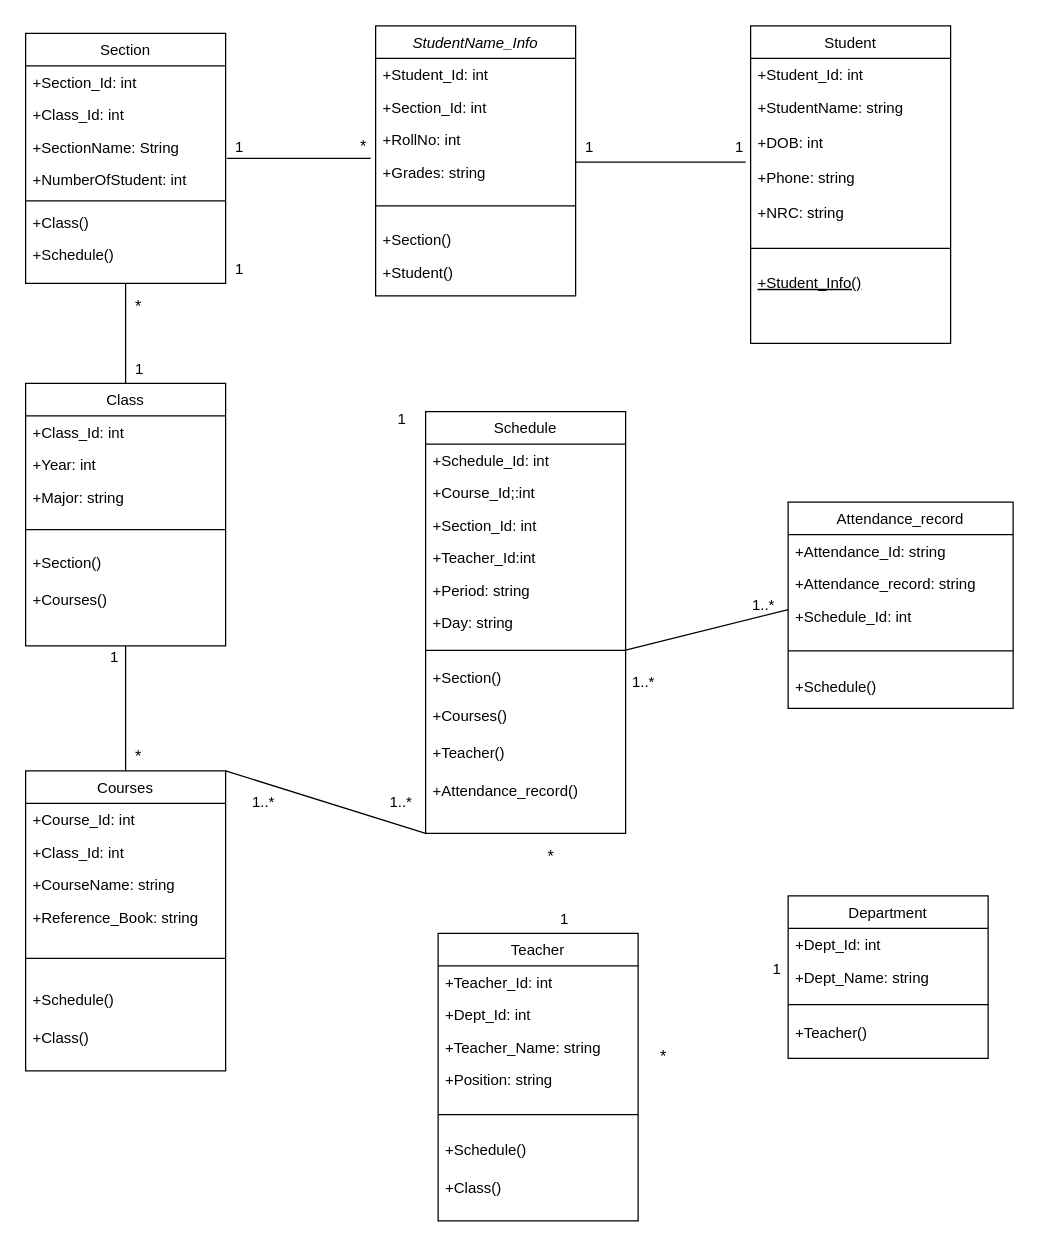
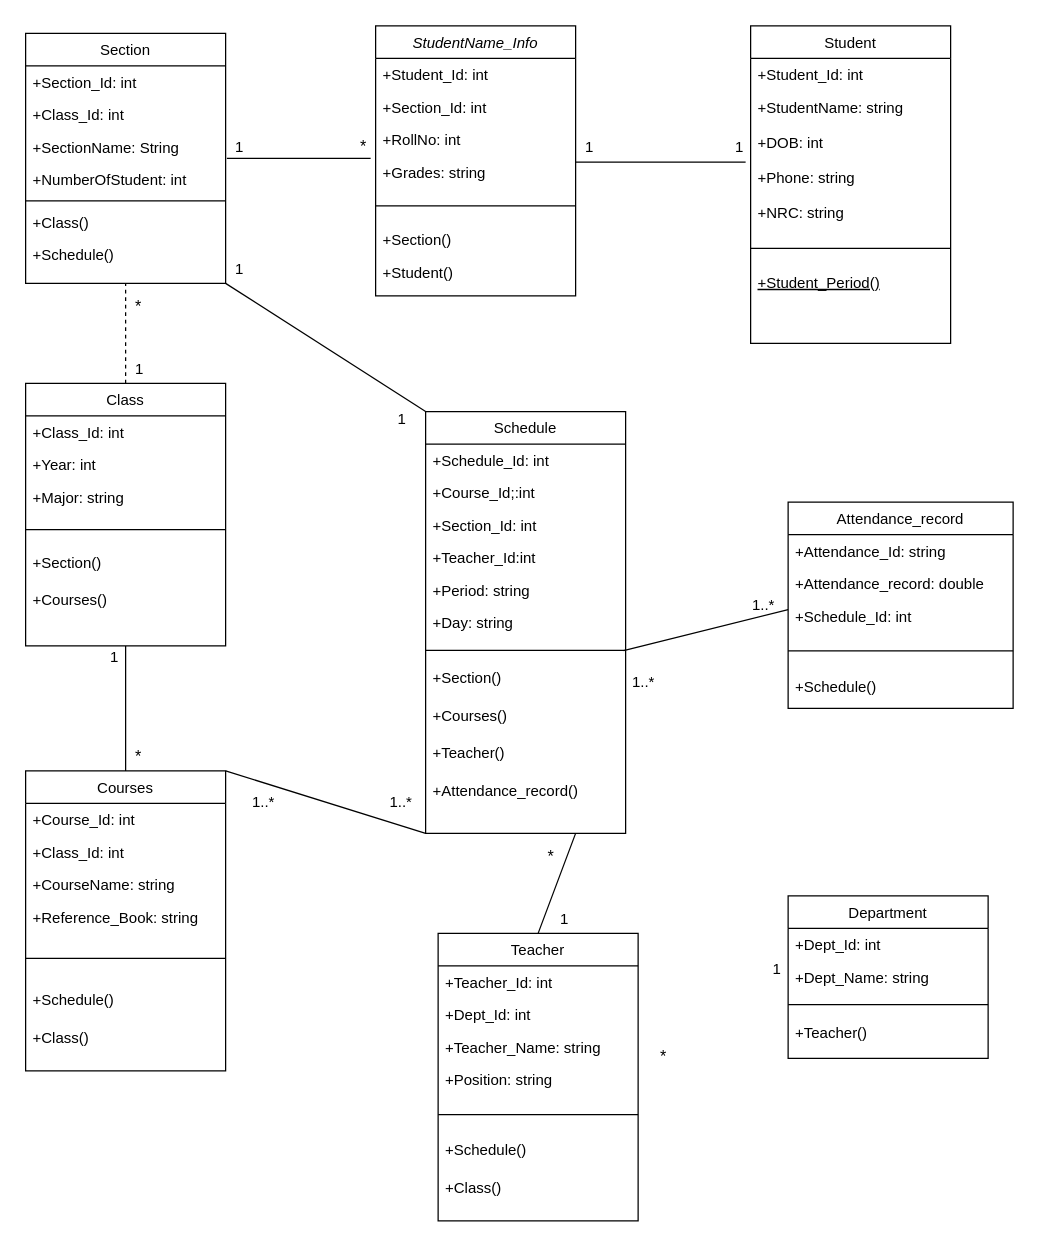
(821, 283) -> (827, 283)
(126, 334) -> (126, 334)
none -> (326, 347)
(898, 584) -> (898, 584)
none -> (556, 885)
